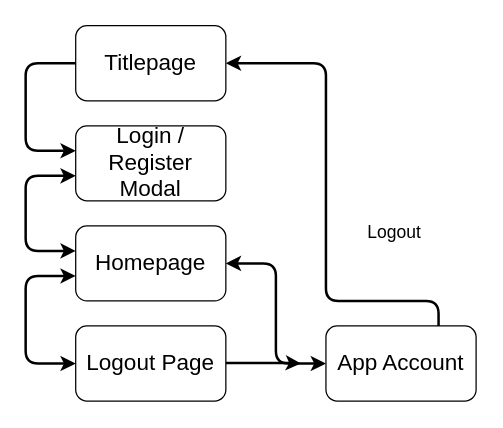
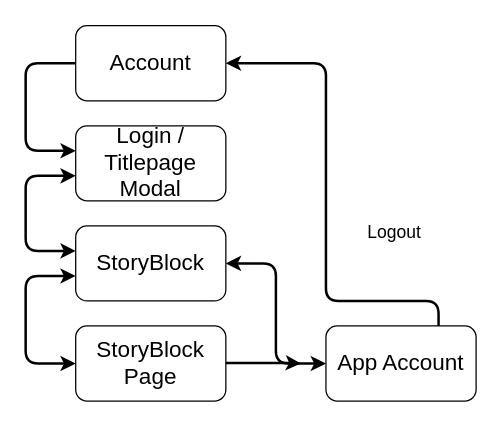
(151, 63) -> (151, 63)
(151, 163) -> (151, 163)
(151, 263) -> (151, 263)
(151, 363) -> (151, 363)
